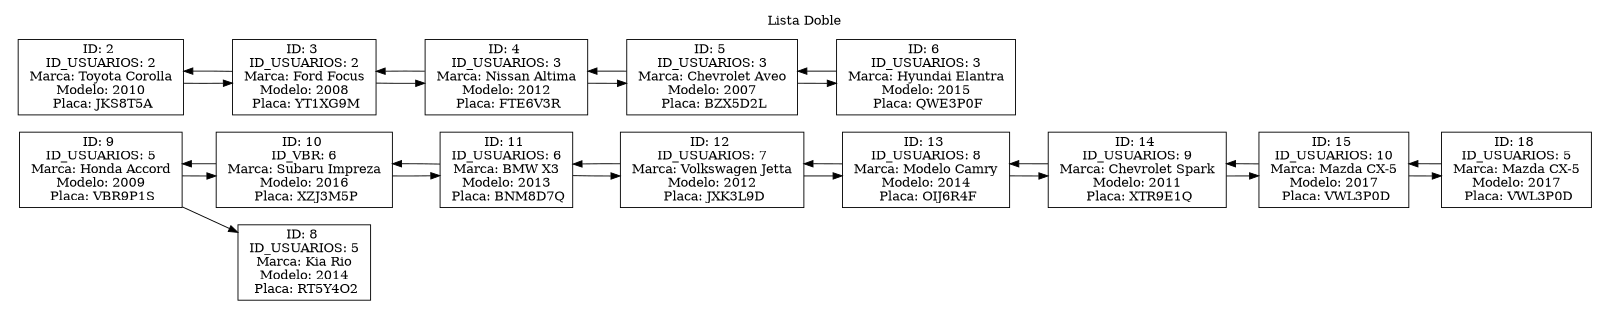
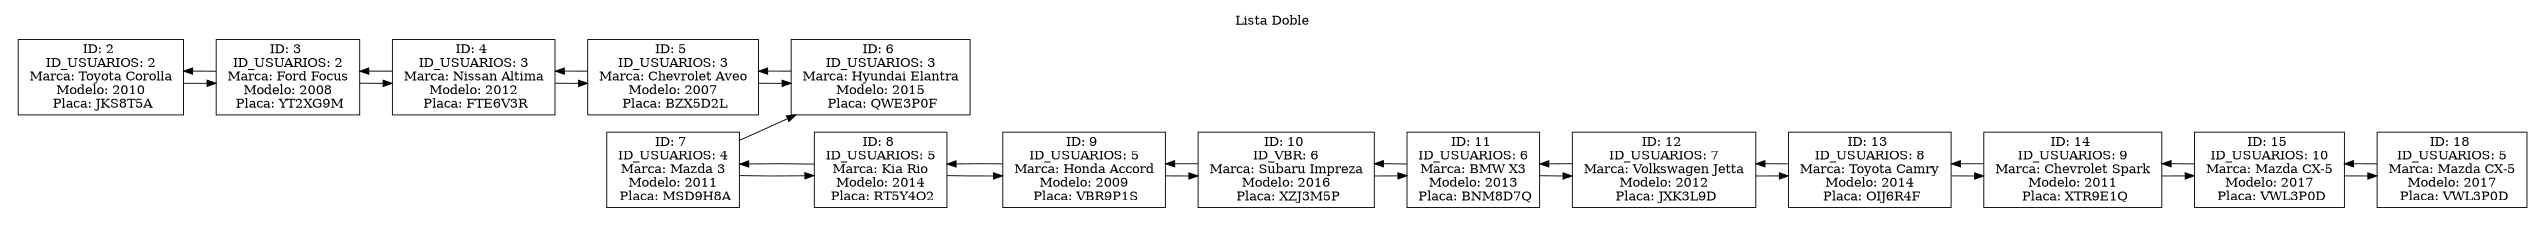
(304, 104) -> (288, 104)
(926, 169) -> (1870, 169)
none -> (673, 170)
none -> (970, 176)
